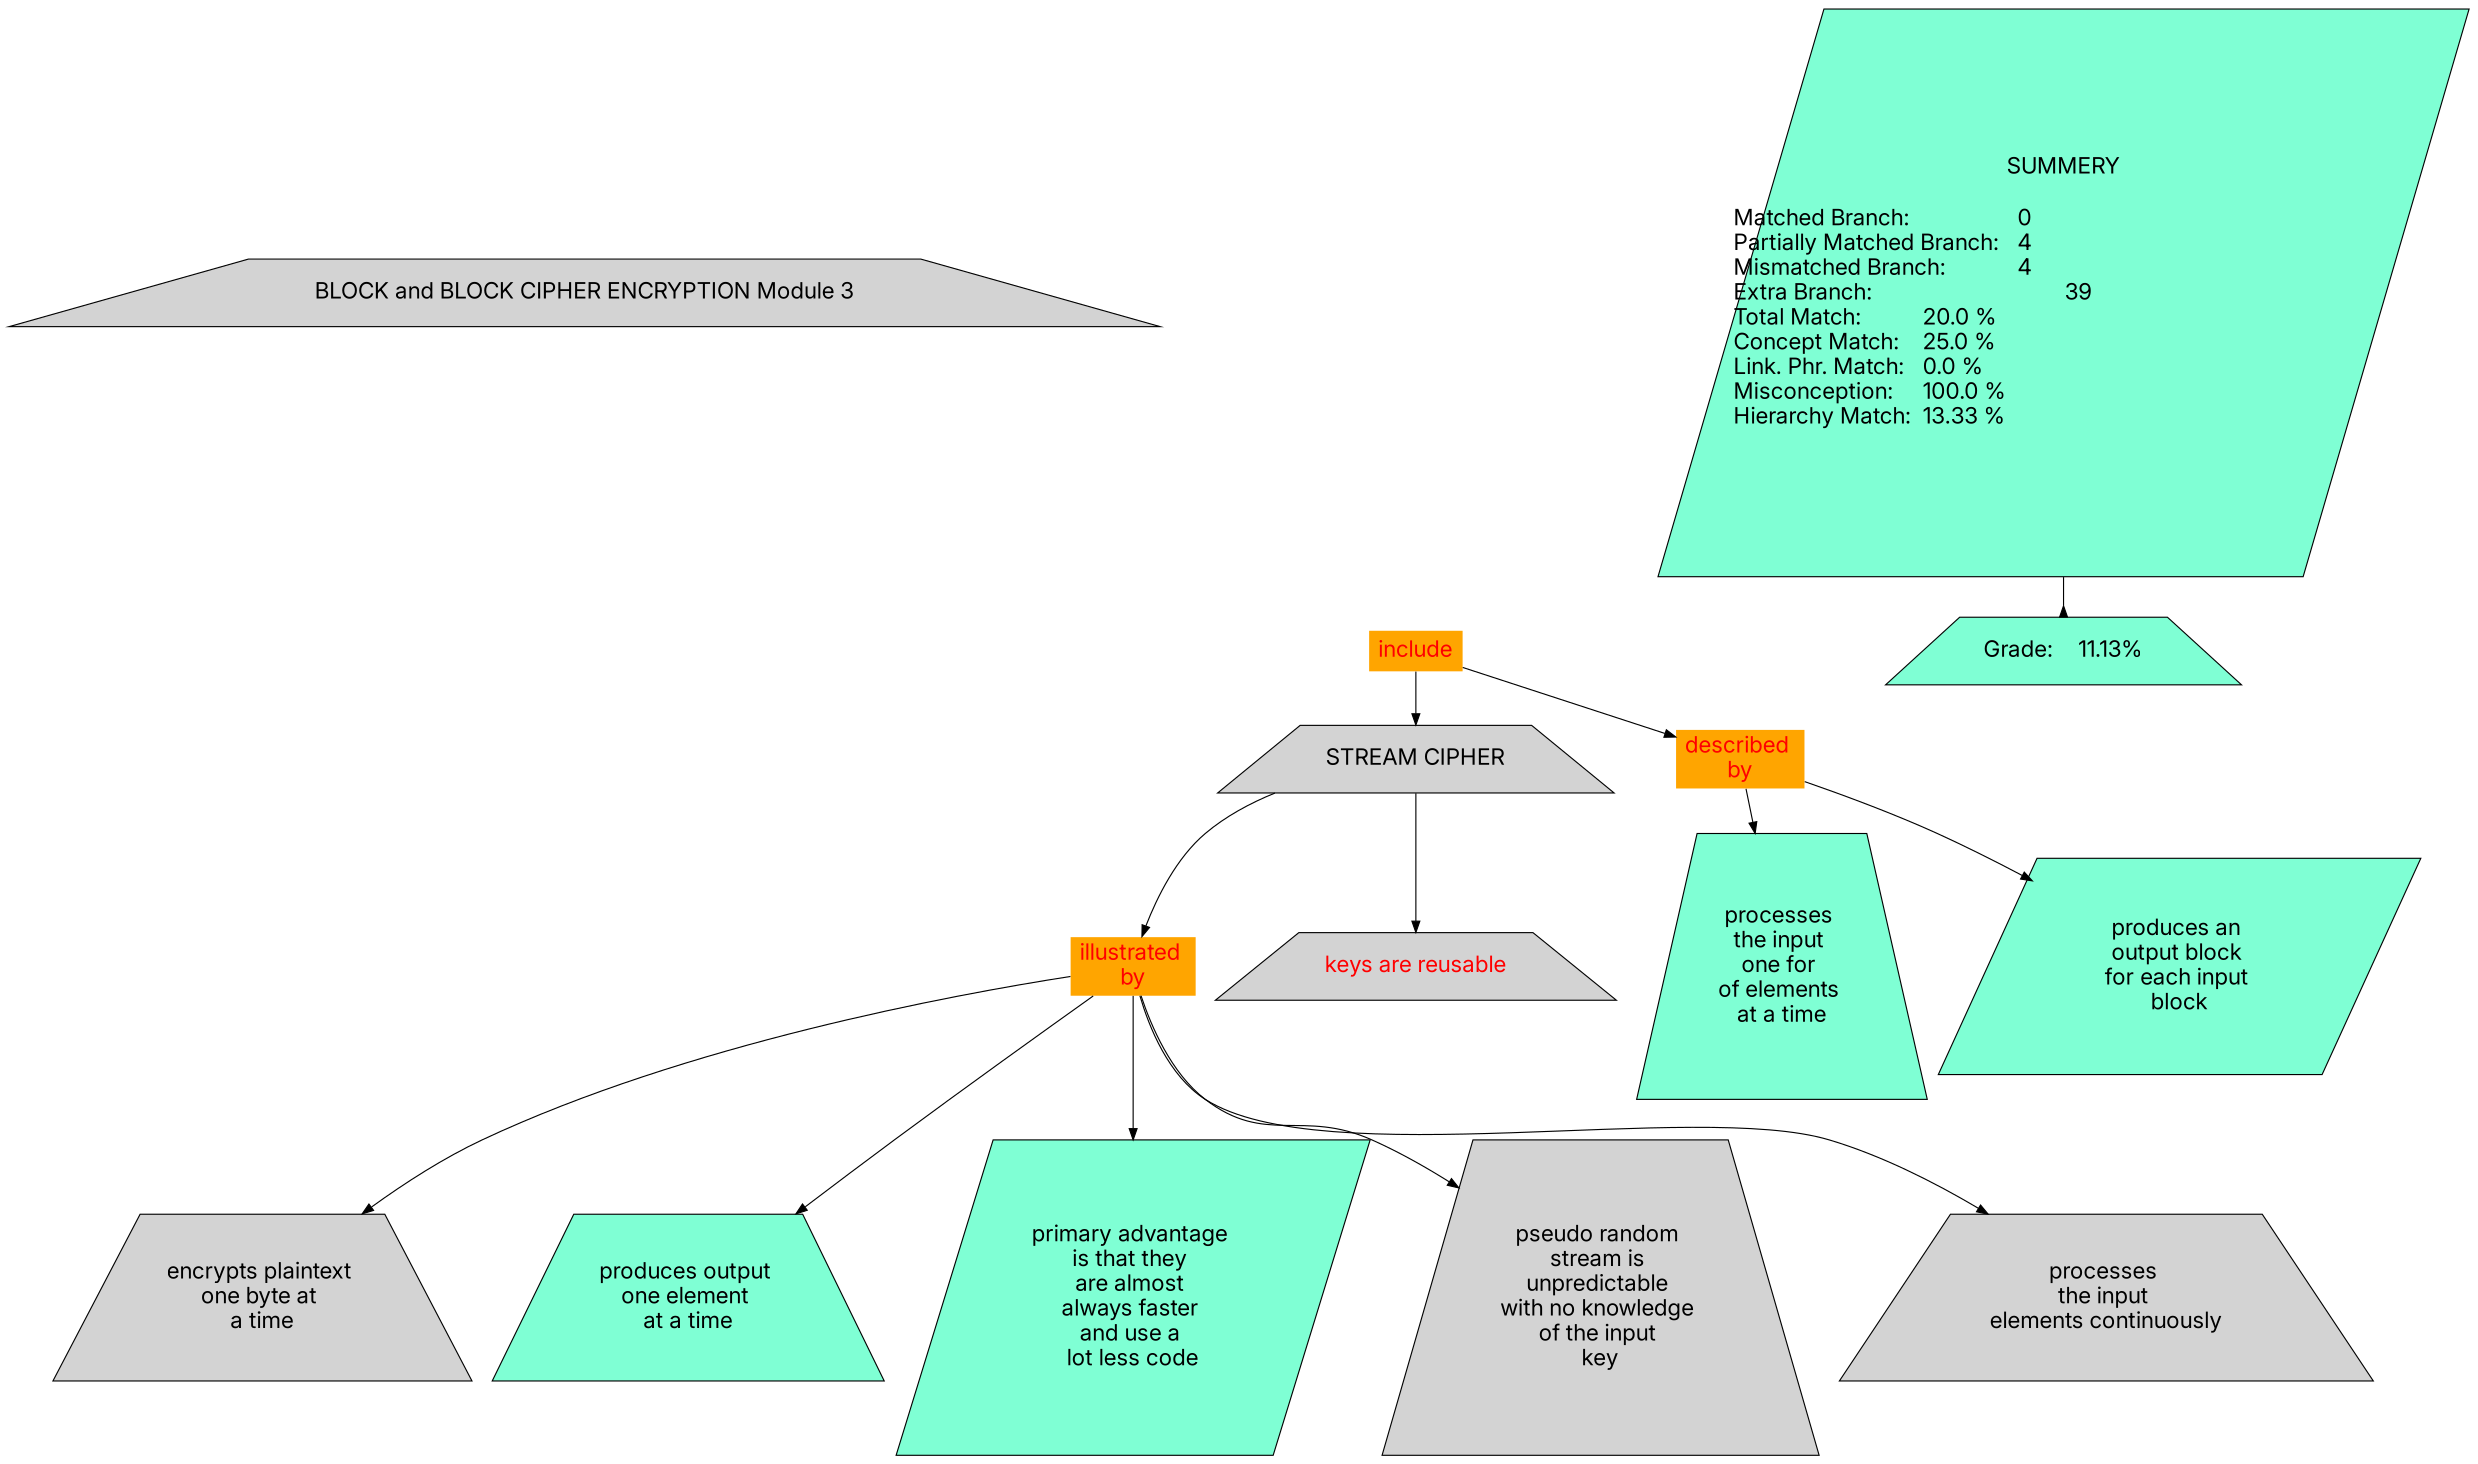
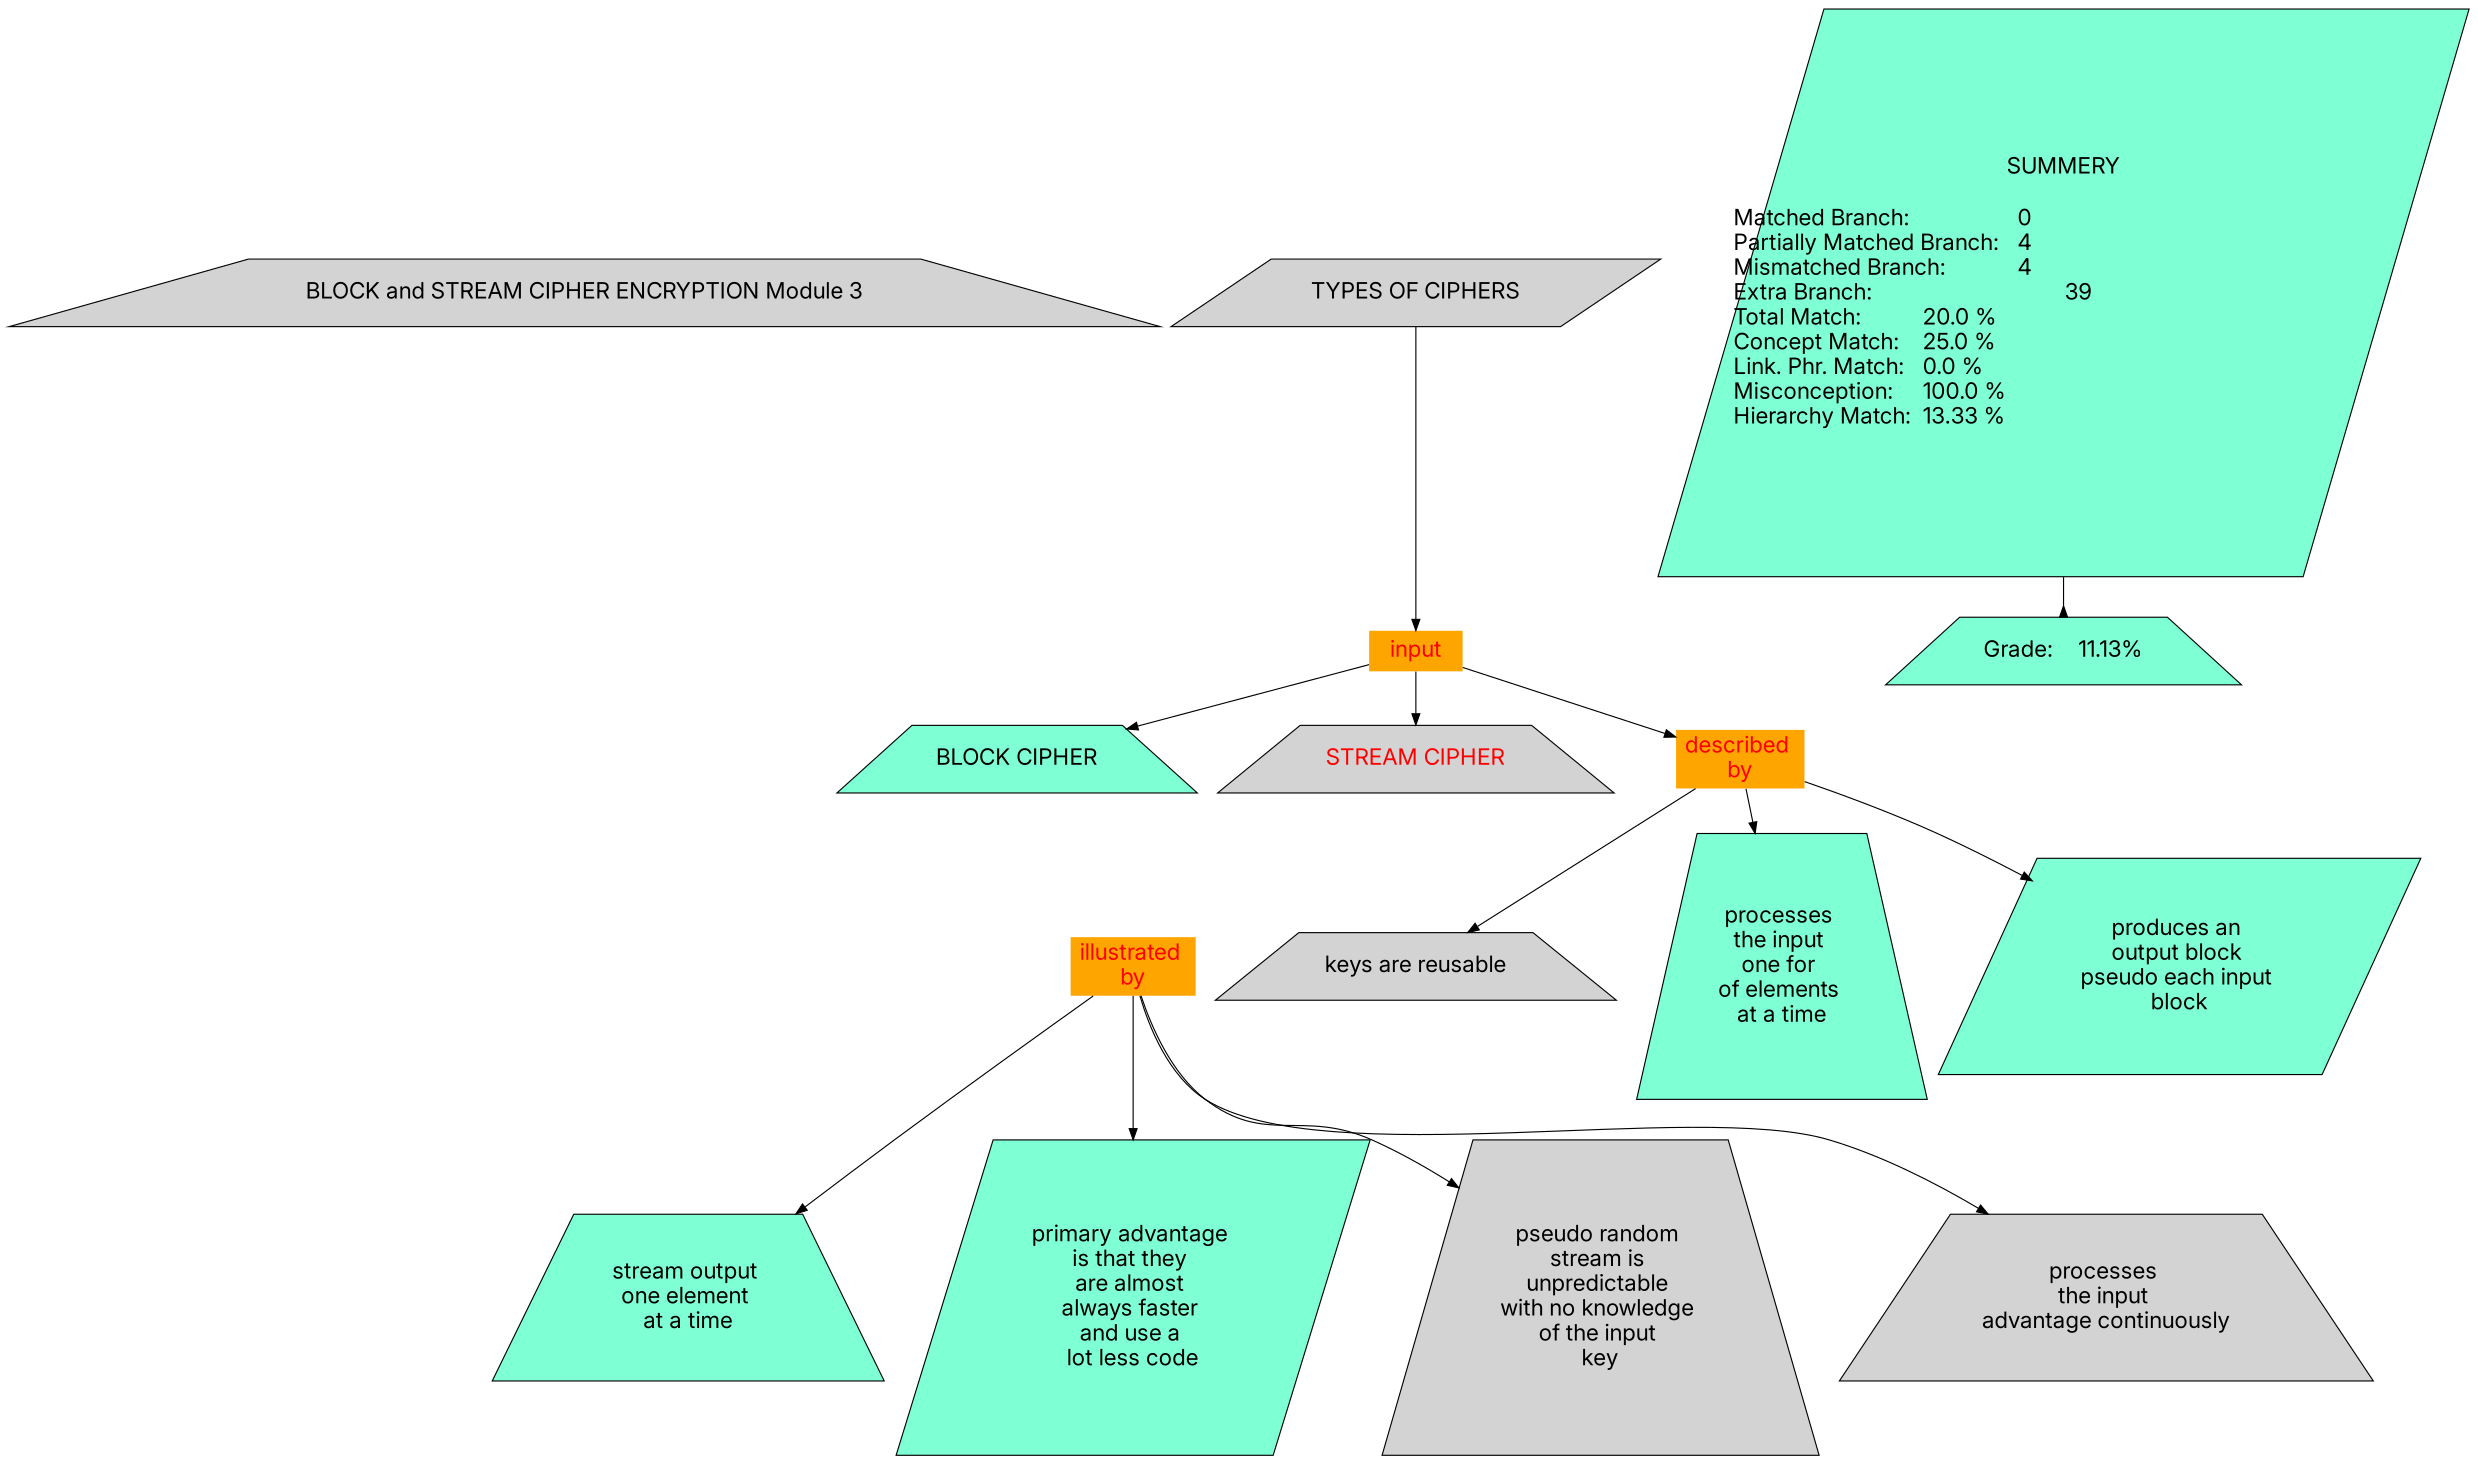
(585, 293) -> (585, 293)
none -> (1416, 293)
(1416, 651) -> (1416, 651)
none -> (1017, 759)
(1416, 759) -> (1416, 759)
(1194, 844) -> none
(1416, 857) -> (1587, 857)
(1416, 966) -> (1416, 966)
(2180, 966) -> (2180, 966)
(262, 1298) -> none
(688, 1298) -> (688, 1298)
(2106, 1298) -> (2106, 1298)
